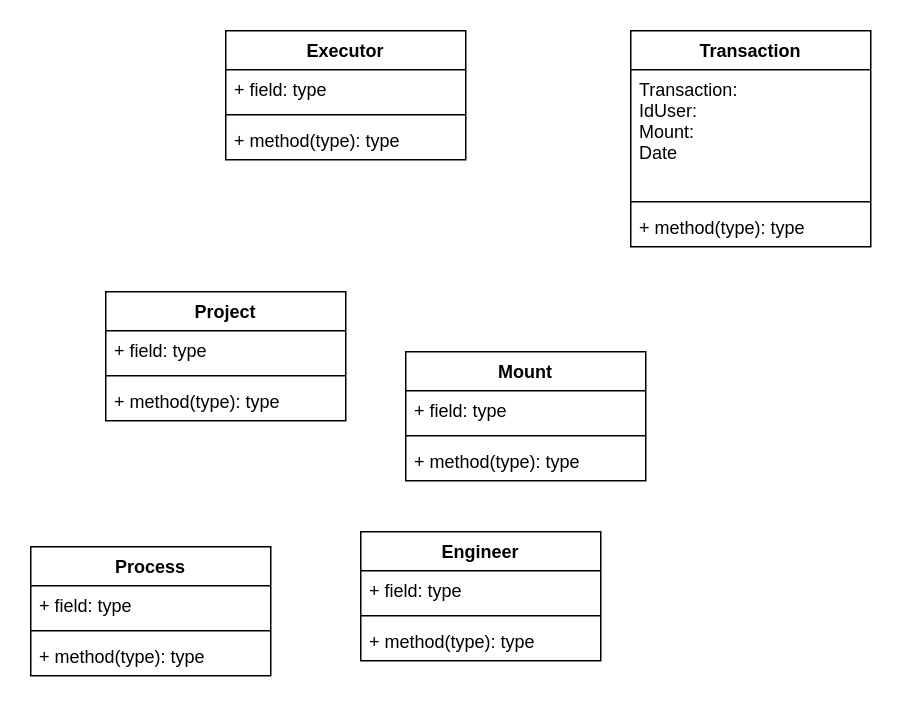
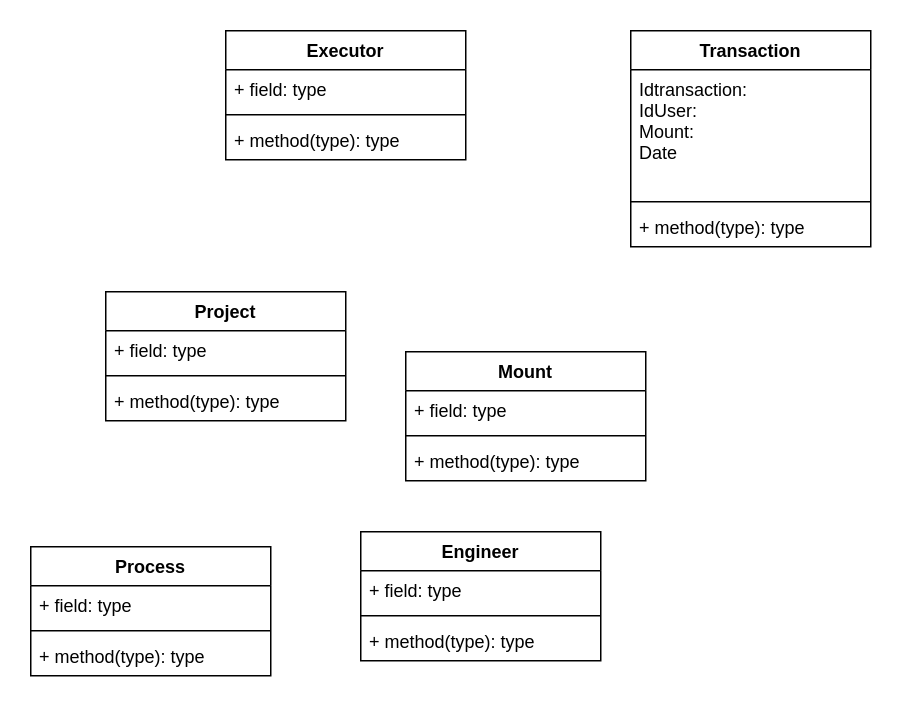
(695, 90) -> (705, 90)
